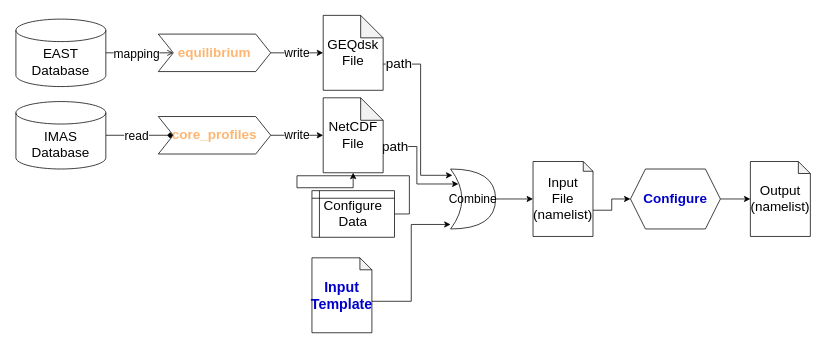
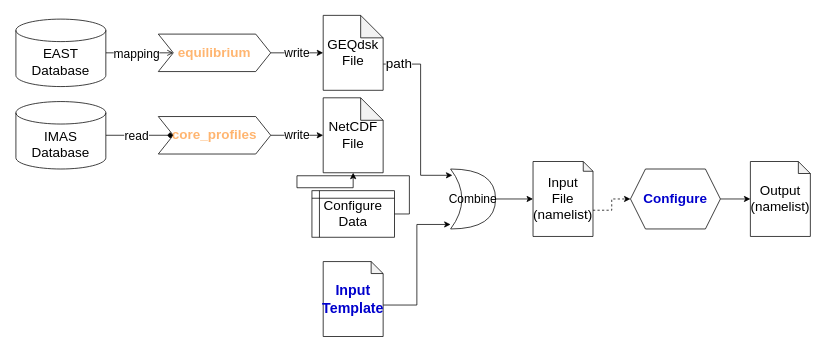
(400, 147) -> none
(612, 208) -> (612, 208)
(342, 296) -> (353, 299)
